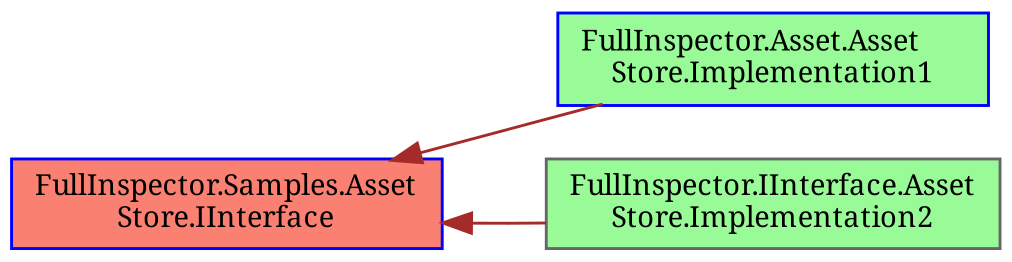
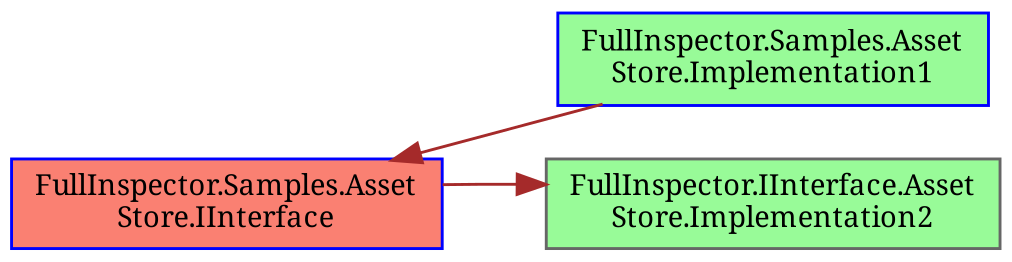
(773, 59) -> (773, 59)
(509, 223) -> (480, 184)
